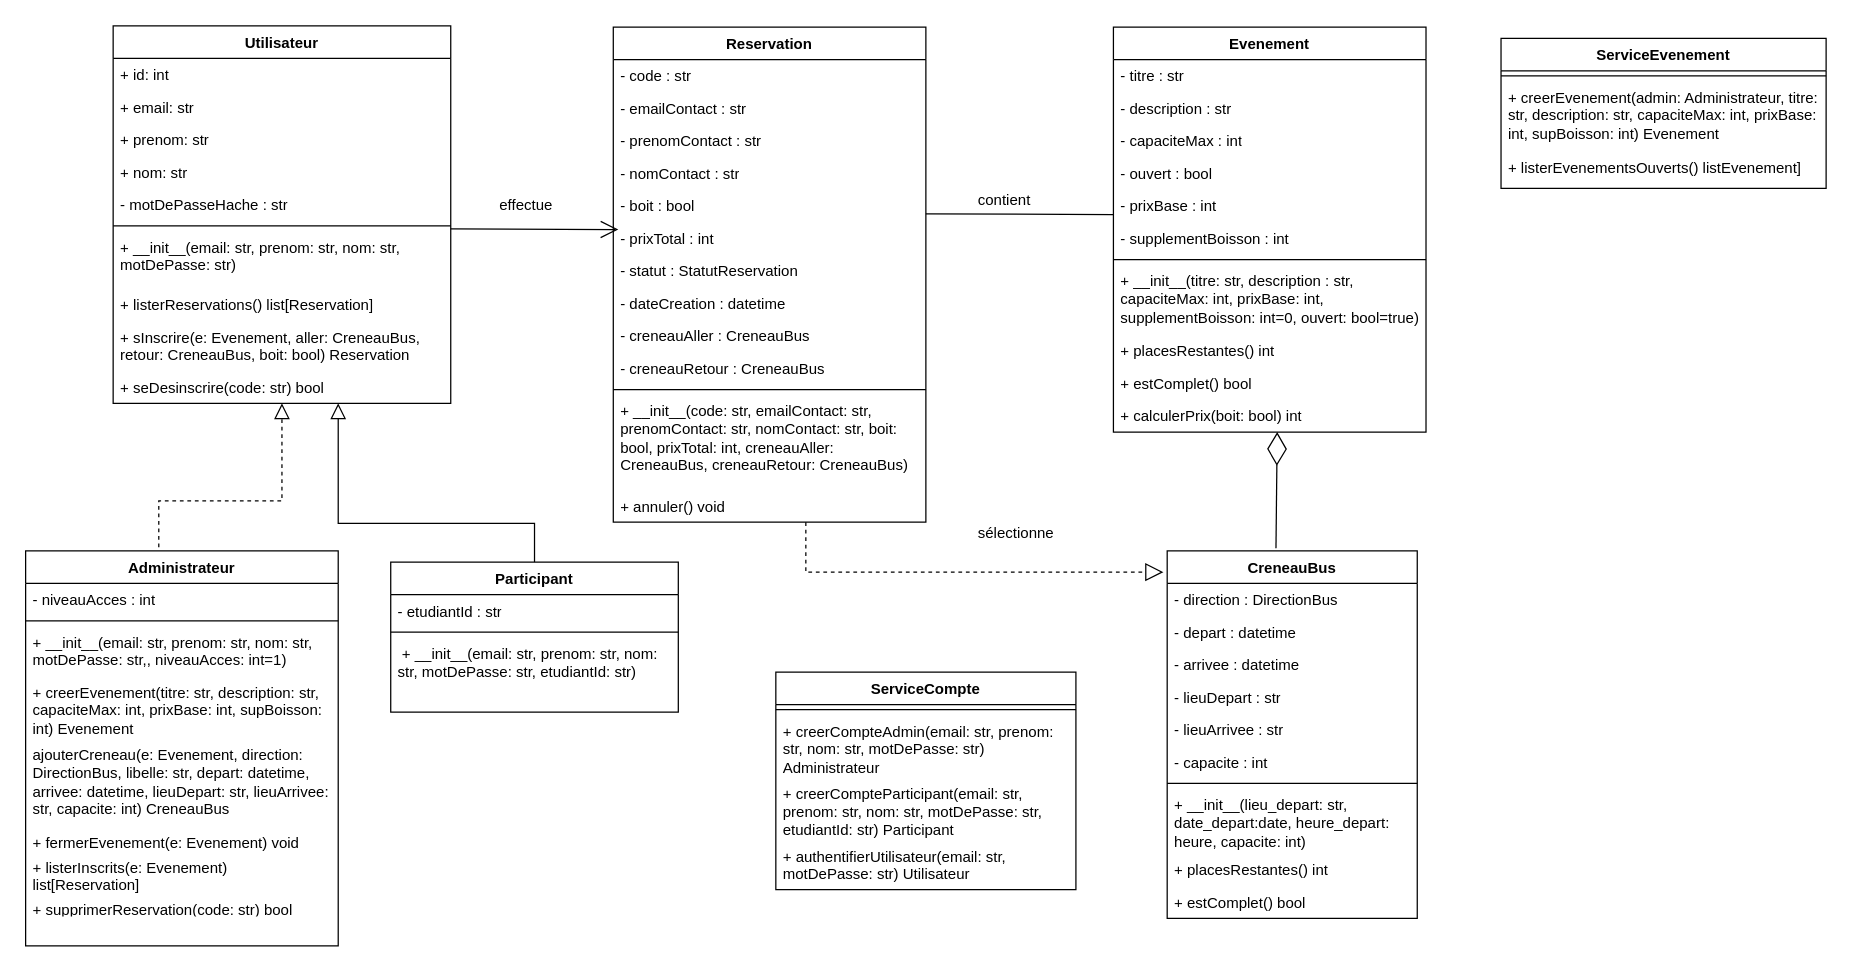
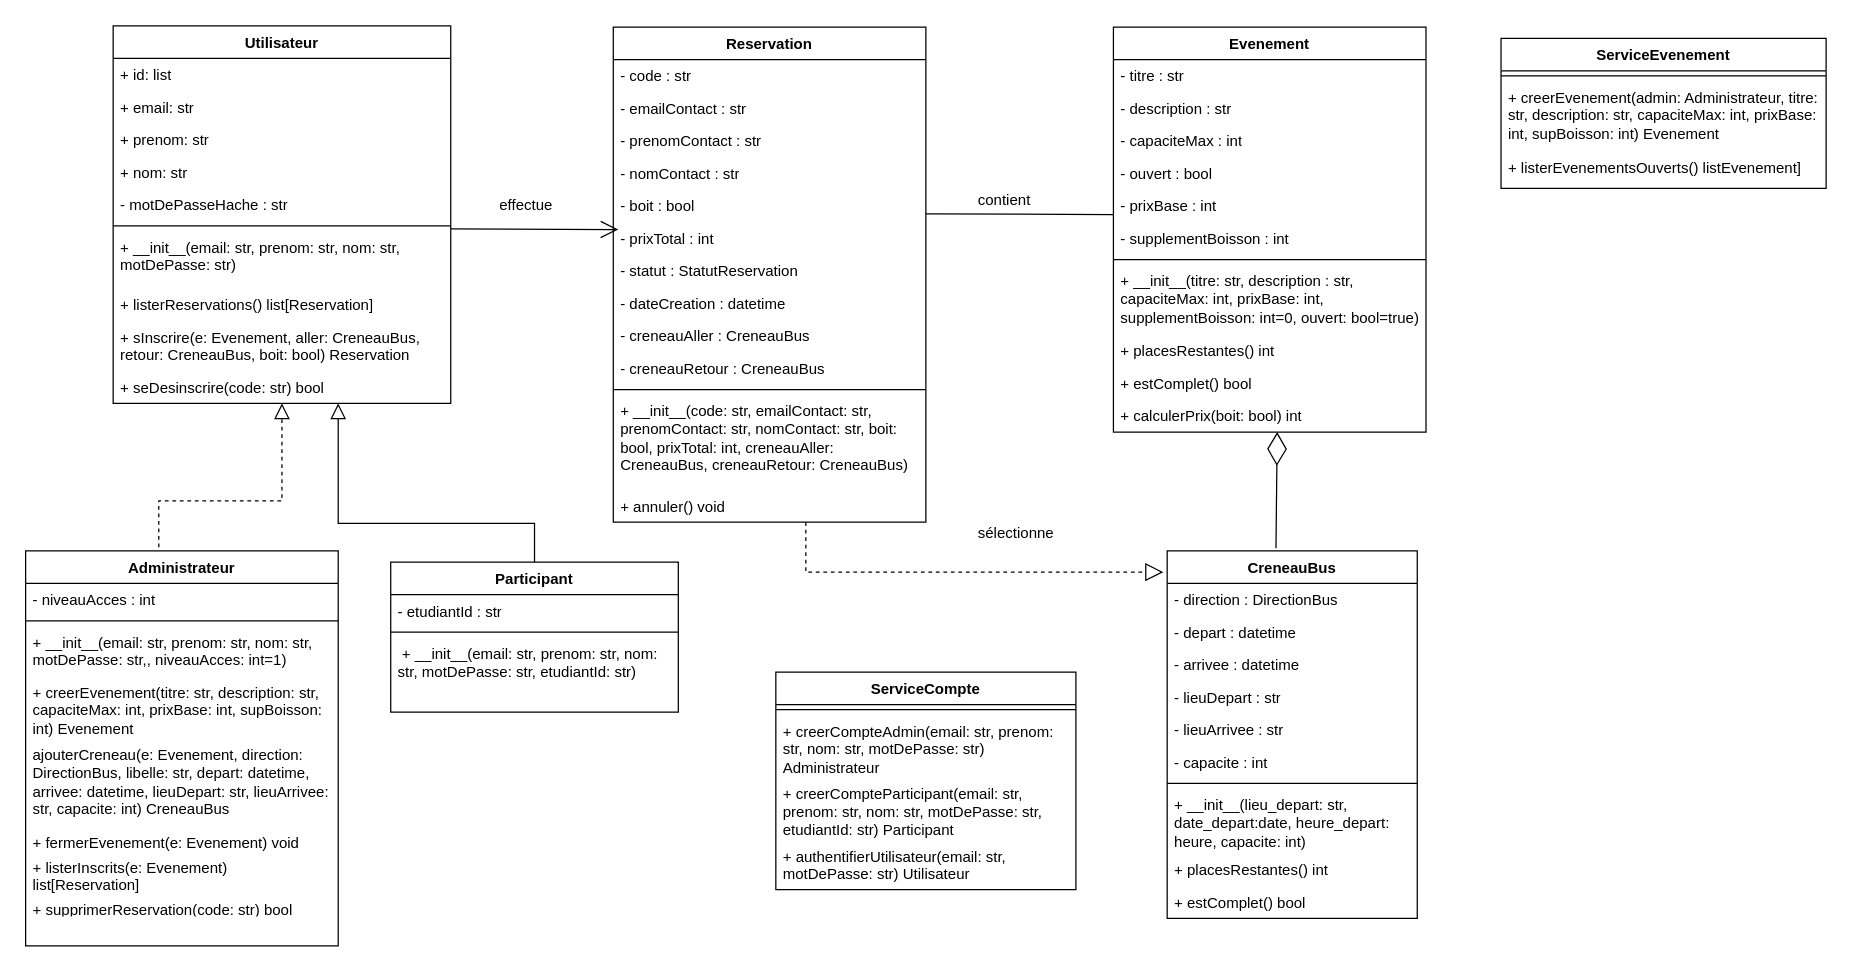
(149, 76) -> (151, 76)
